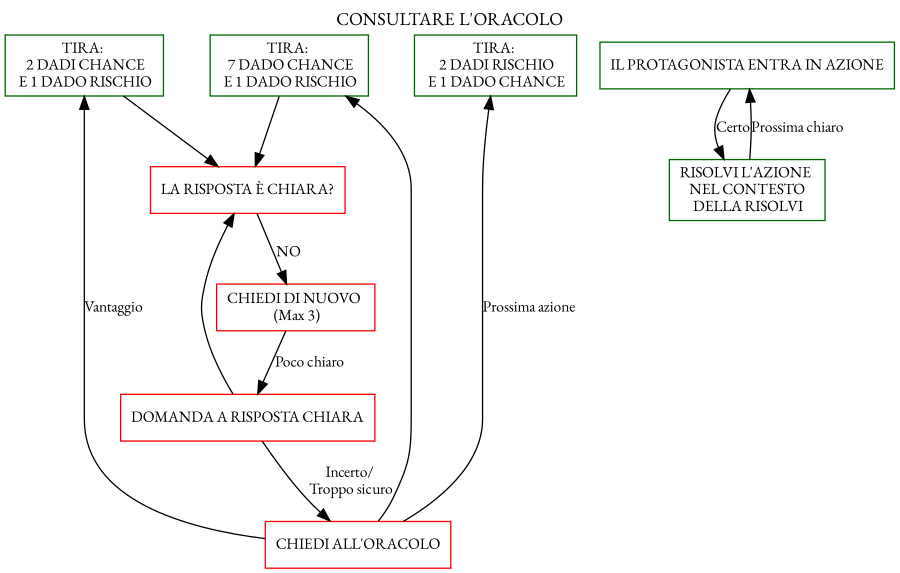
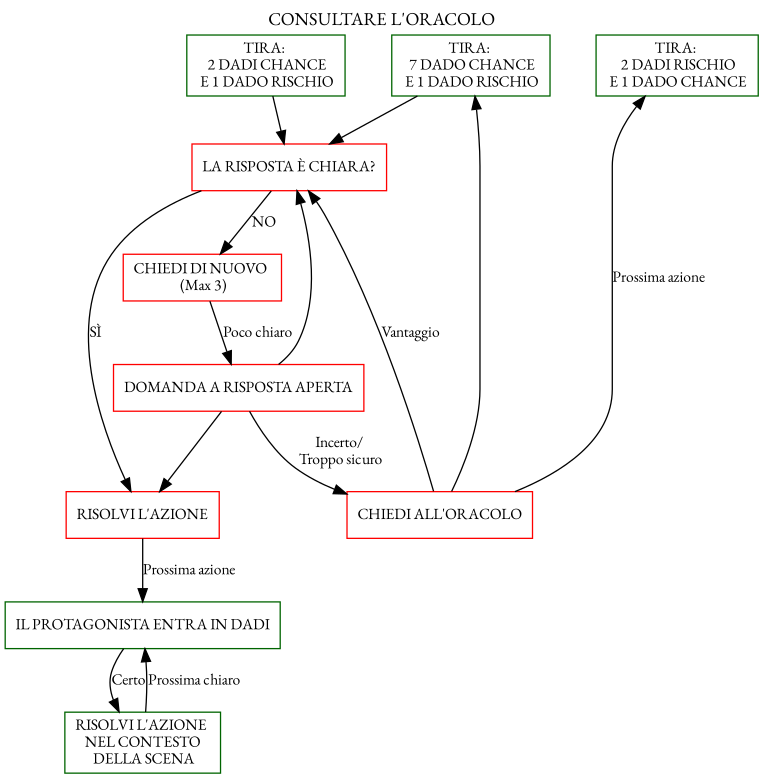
(747, 66) -> (143, 625)
(747, 190) -> (143, 743)
(84, 382) -> (384, 343)
(248, 418) -> (239, 388)
none -> (143, 515)
